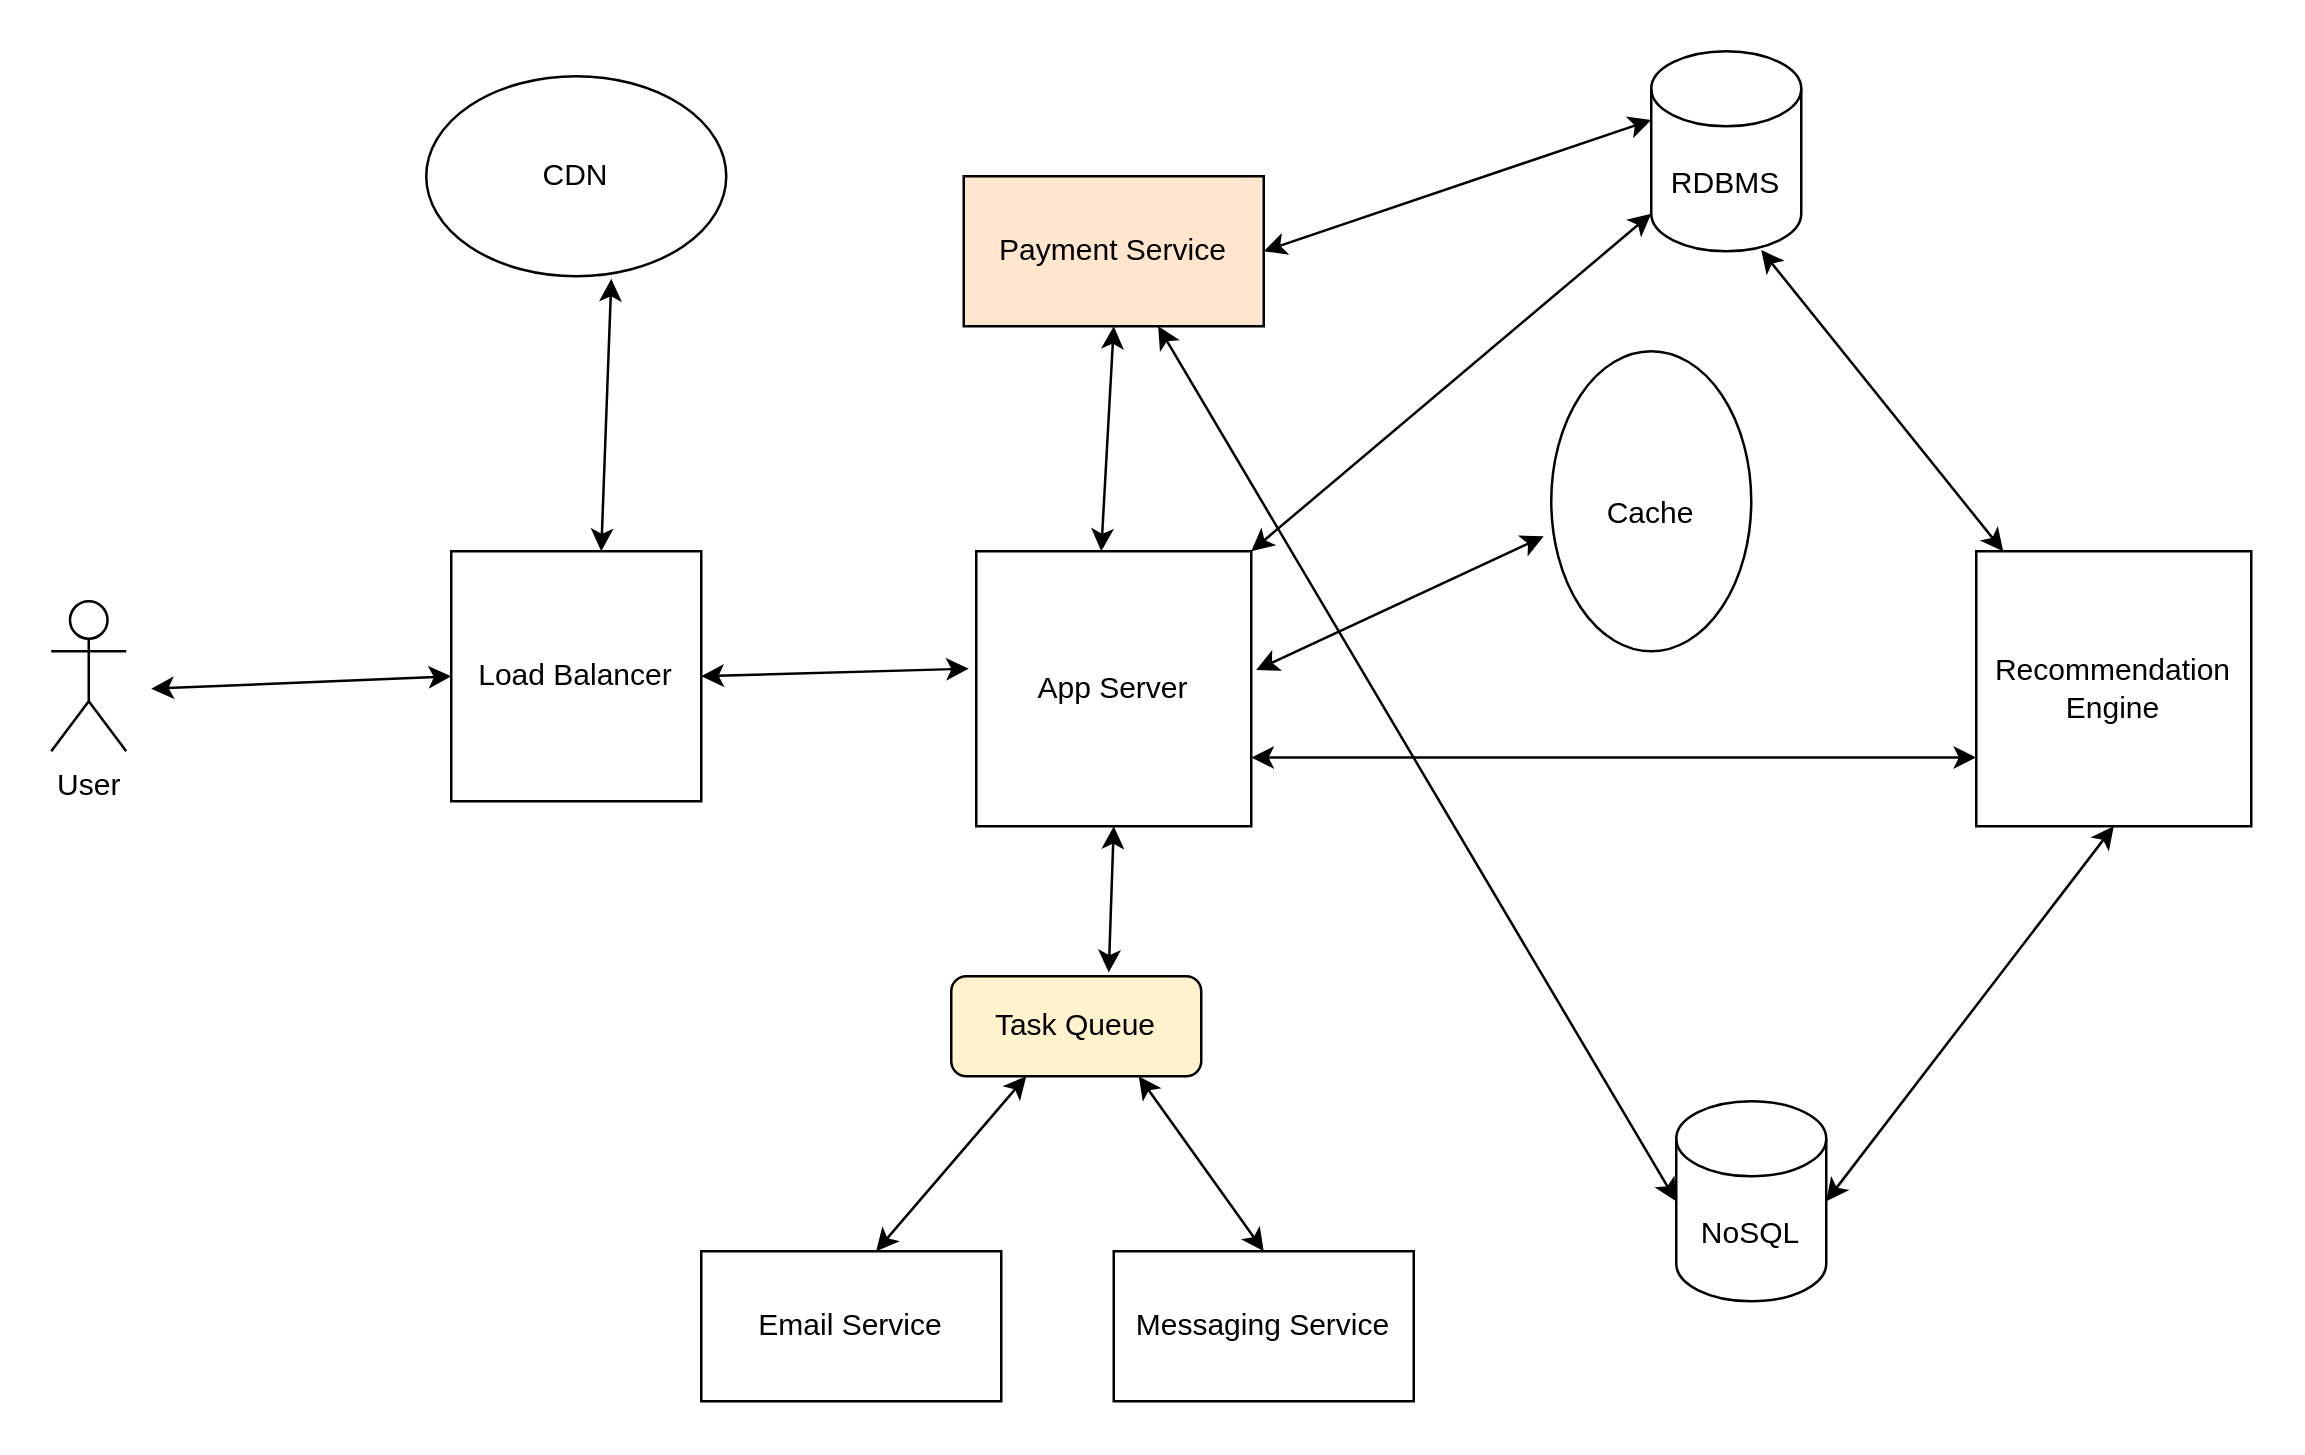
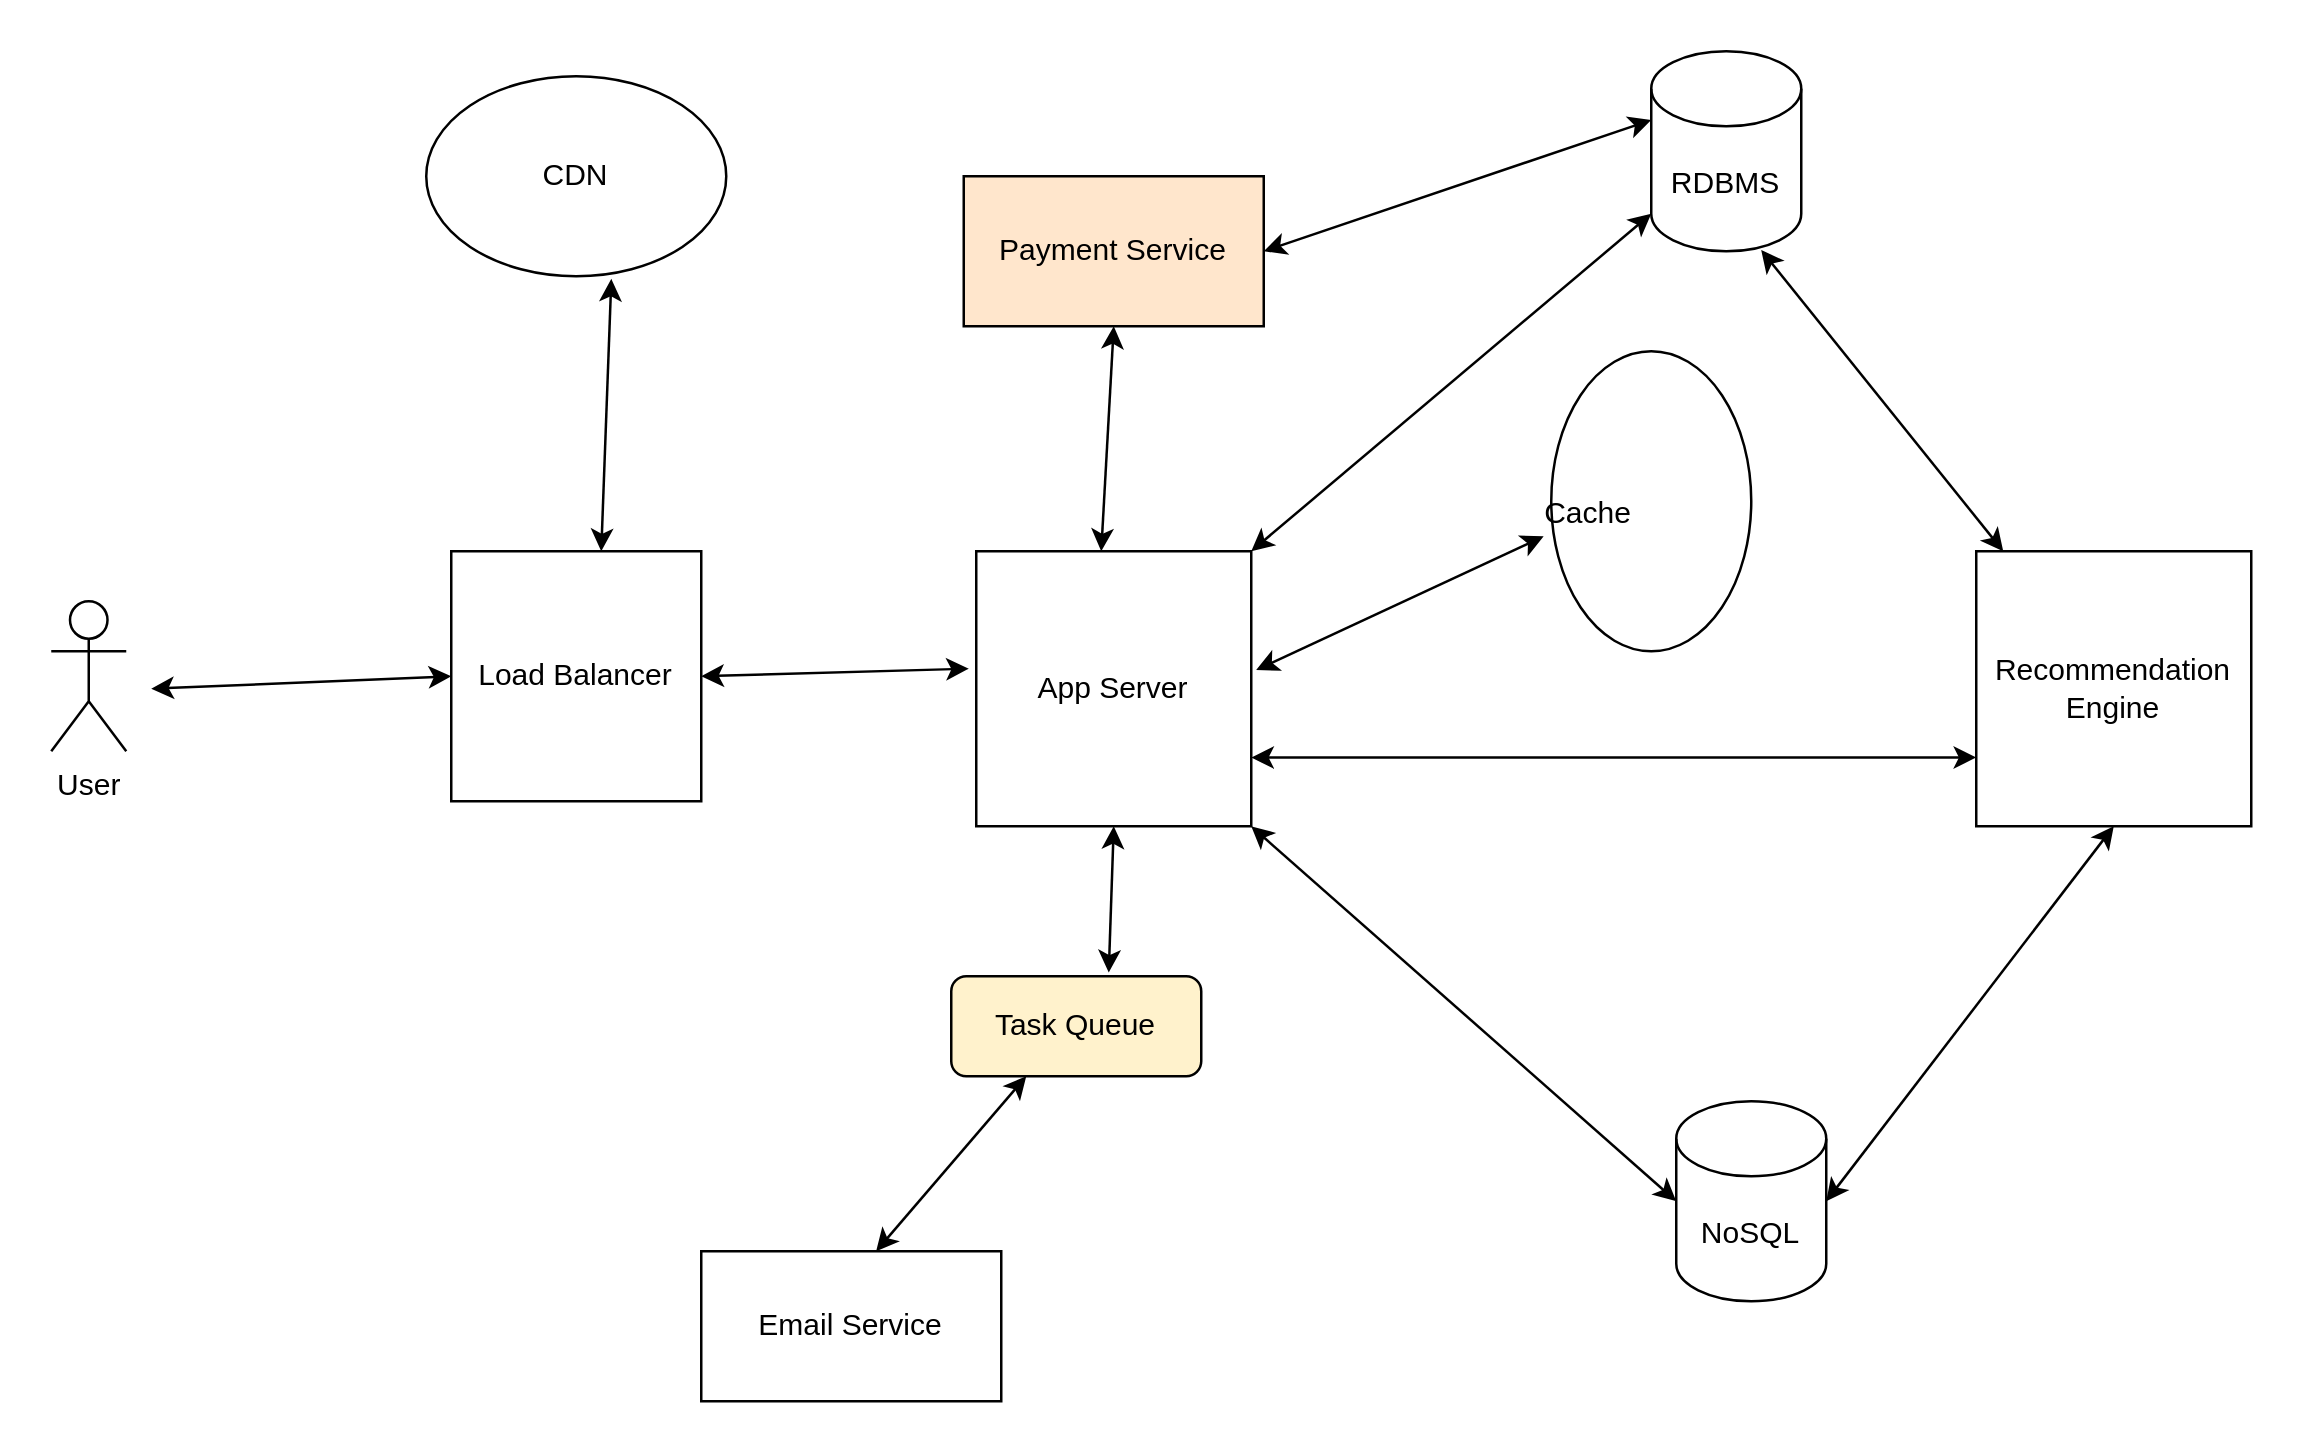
(1651, 514) -> (1589, 514)
(1542, 974) -> (1464, 1014)
(1201, 1163) -> none
(1264, 1326) -> none
